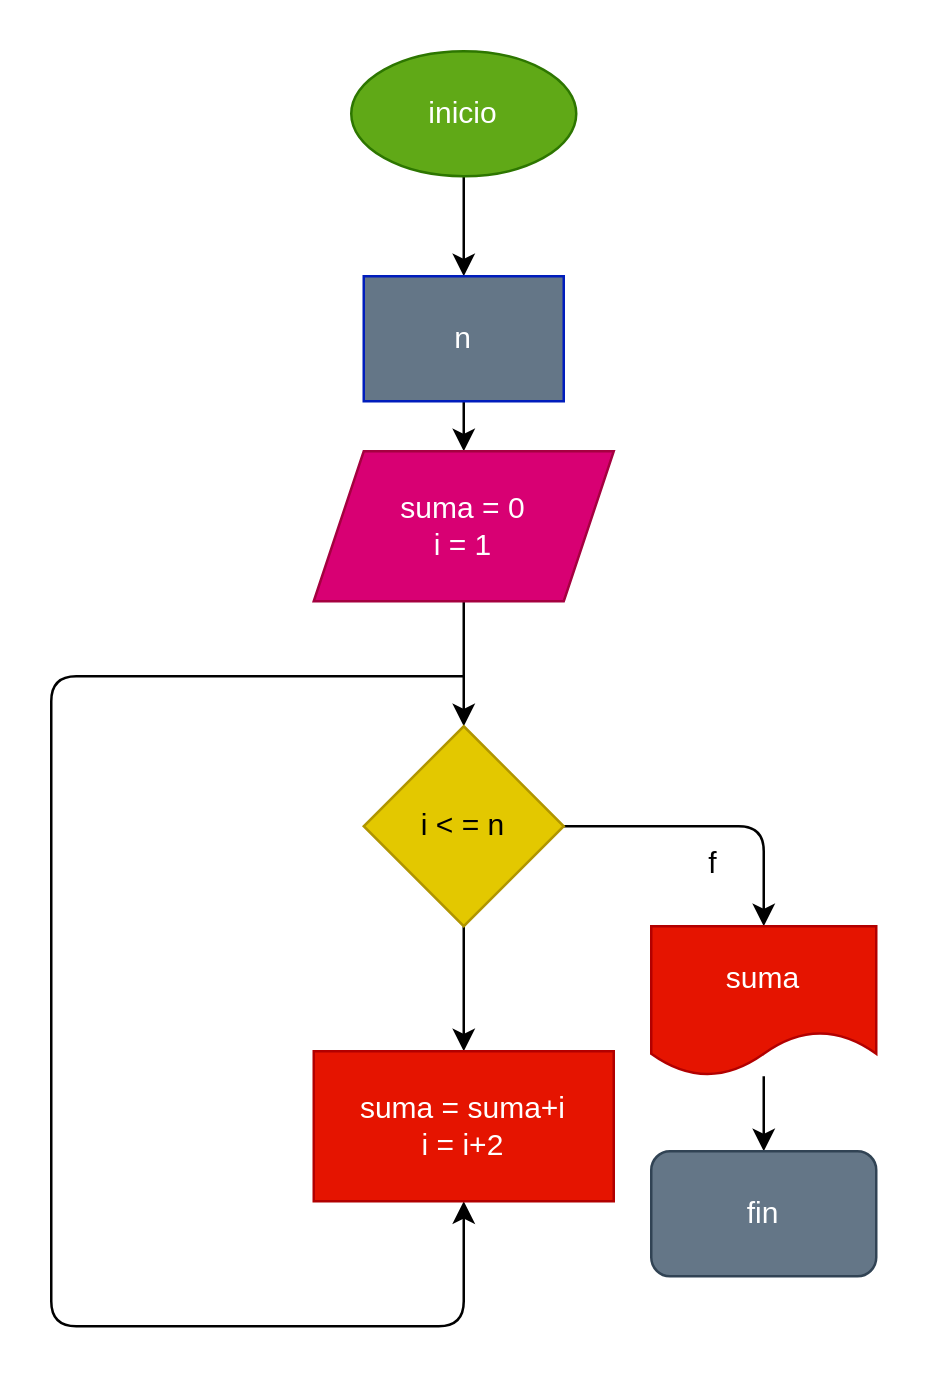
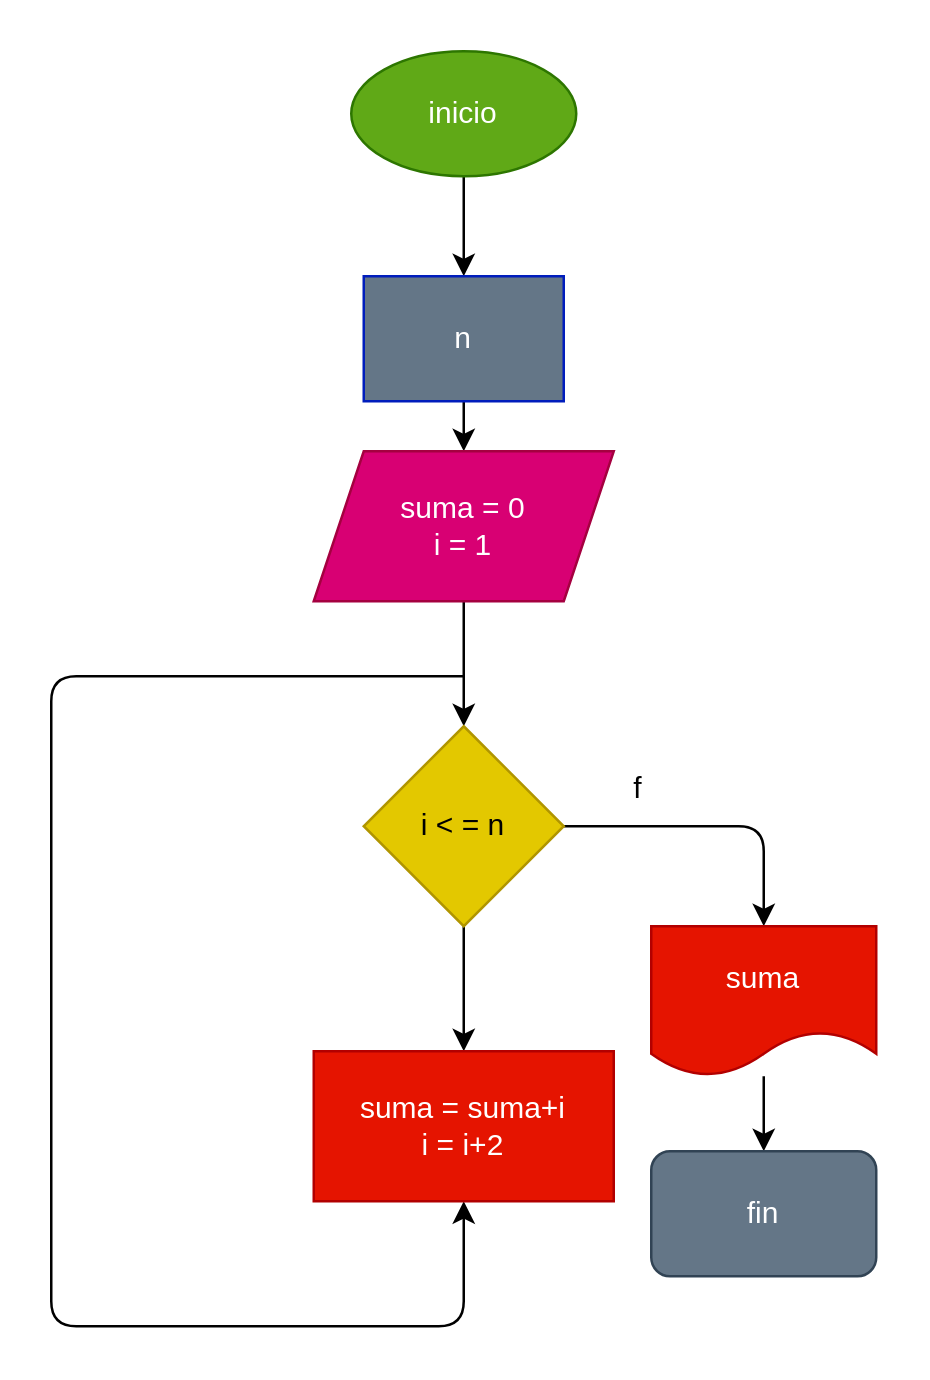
(714, 864) -> (639, 789)
